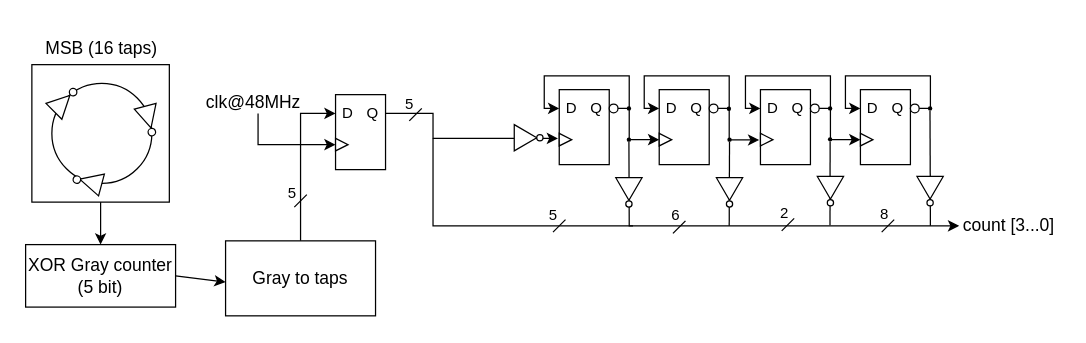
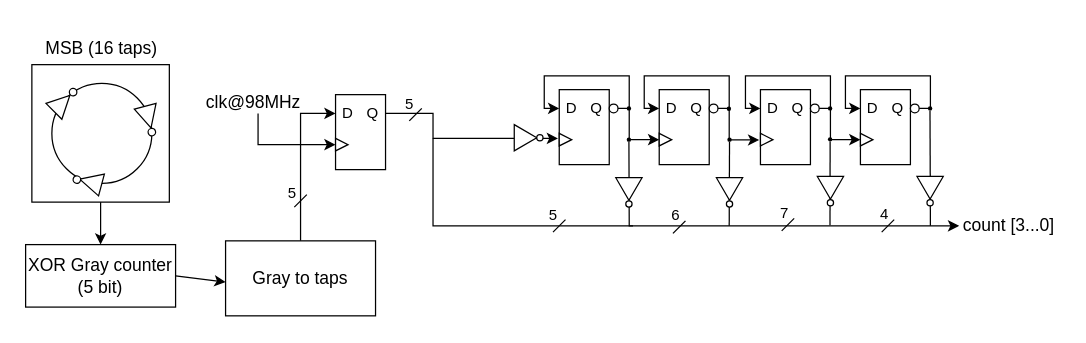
(254, 102) -> (254, 102)
(785, 213) -> (785, 213)
(885, 214) -> (885, 214)
